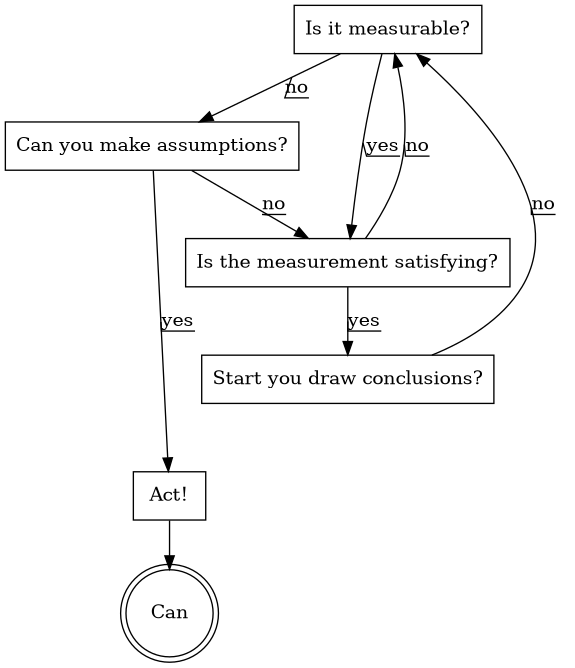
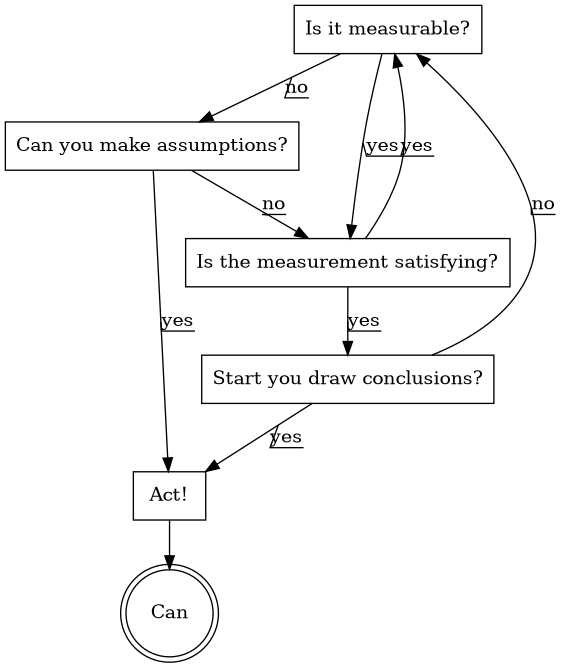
(417, 146) -> (417, 146)
none -> (264, 434)
